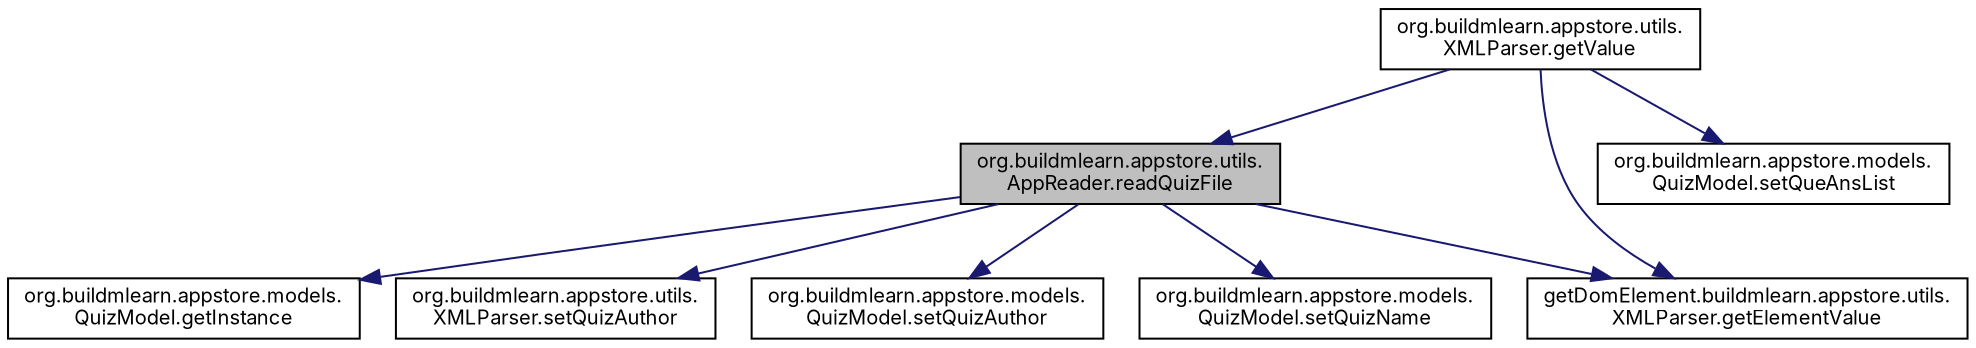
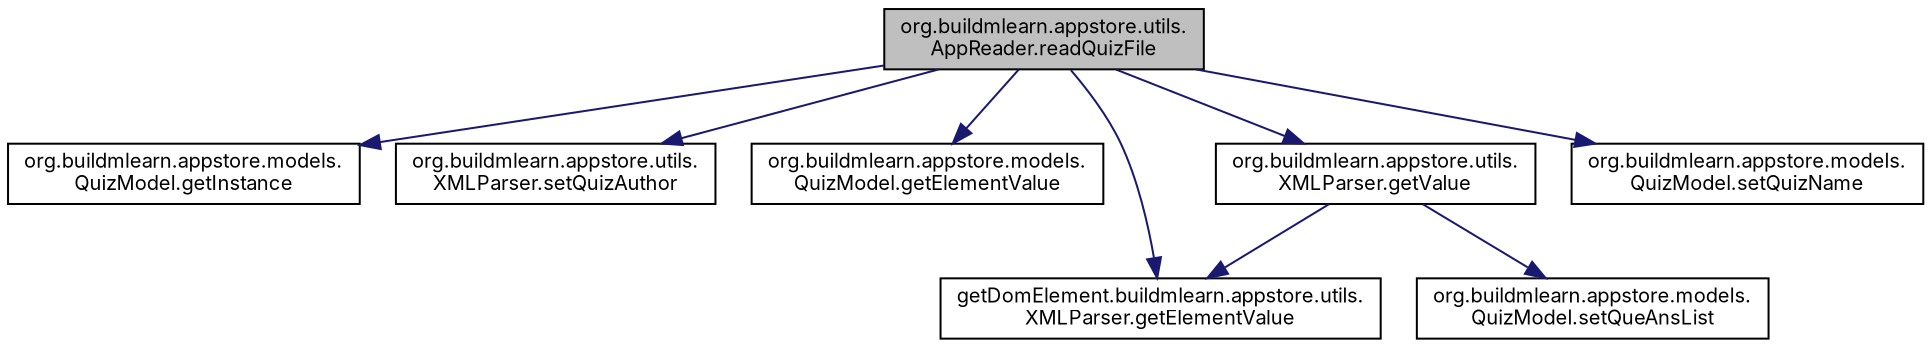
(1341, 103) -> (1200, 103)
(927, 308) -> (927, 174)
